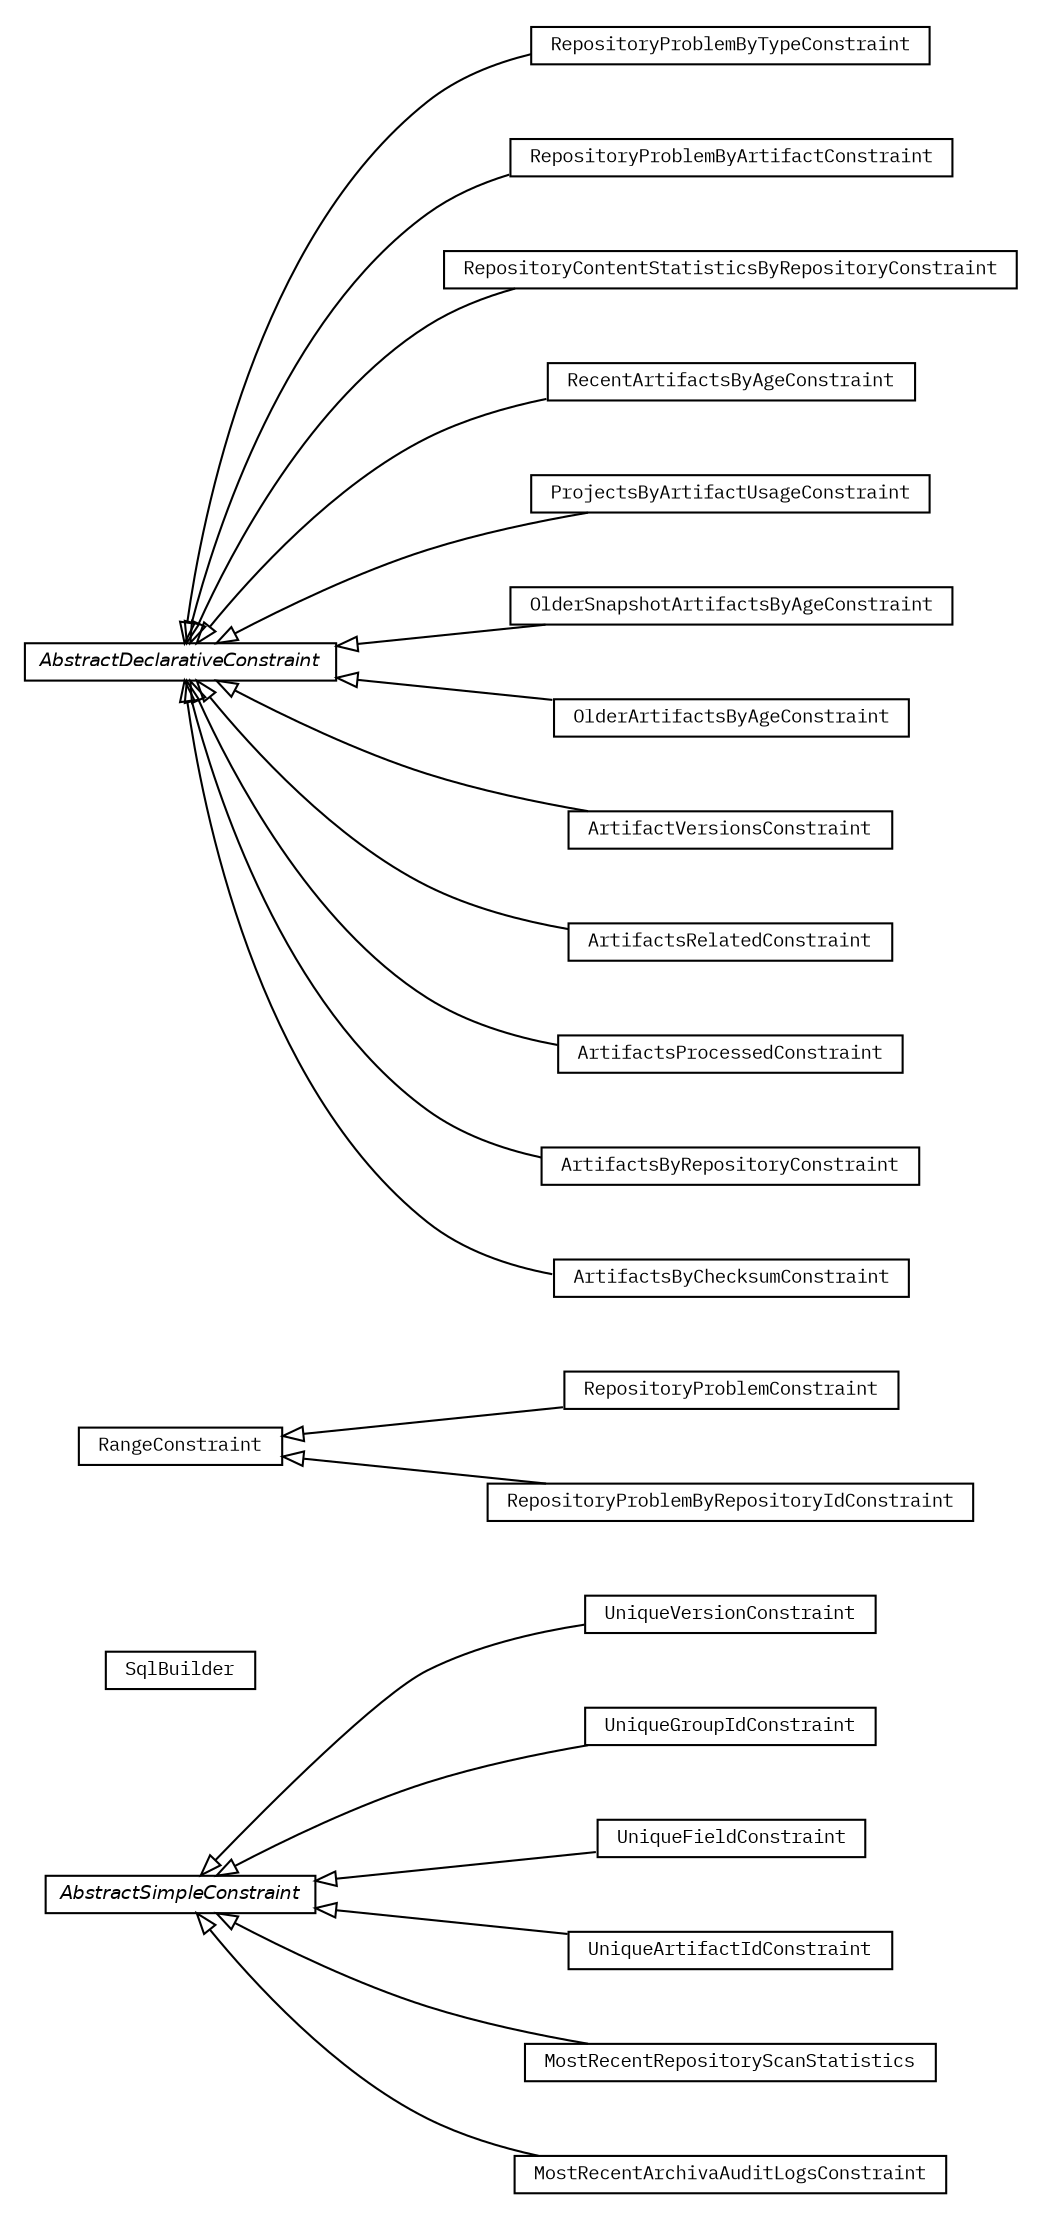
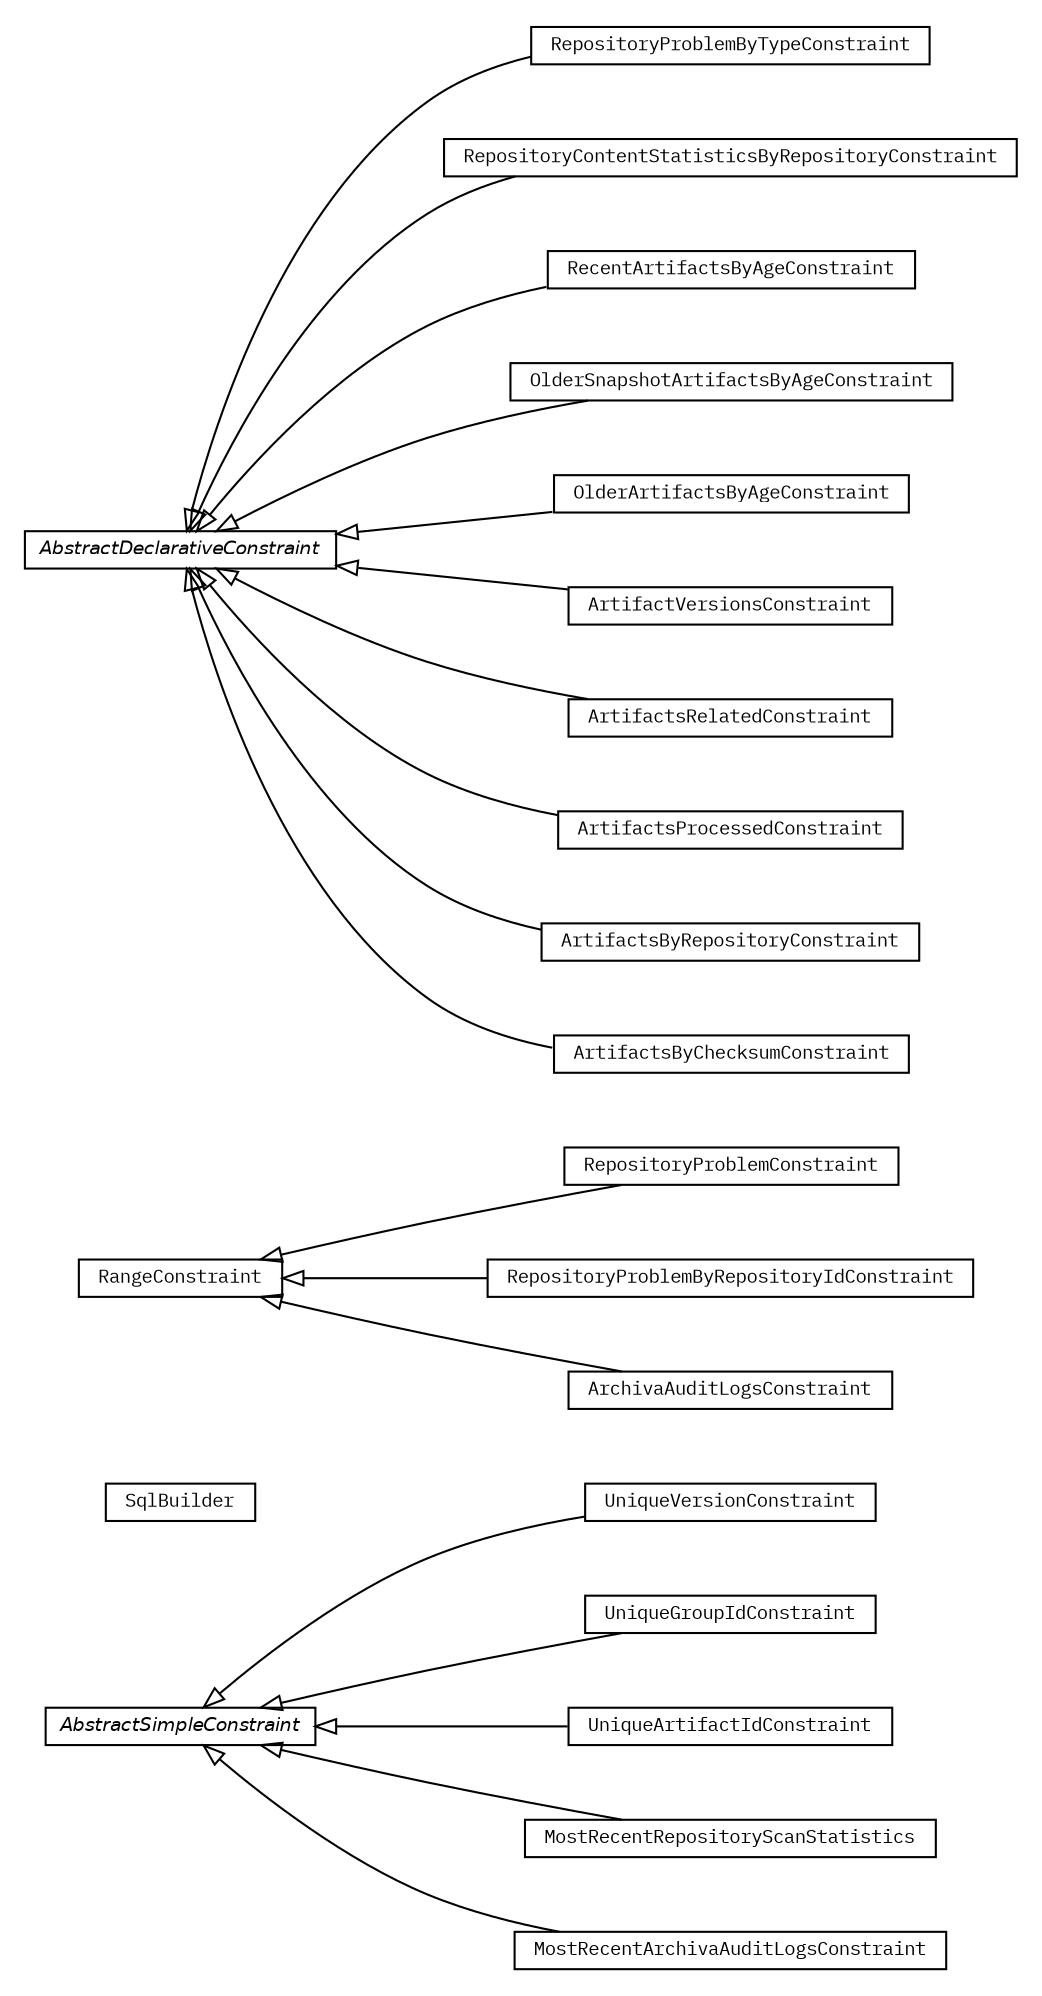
(730, 158) -> none
(730, 494) -> none
none -> (730, 1390)
(730, 1838) -> none
